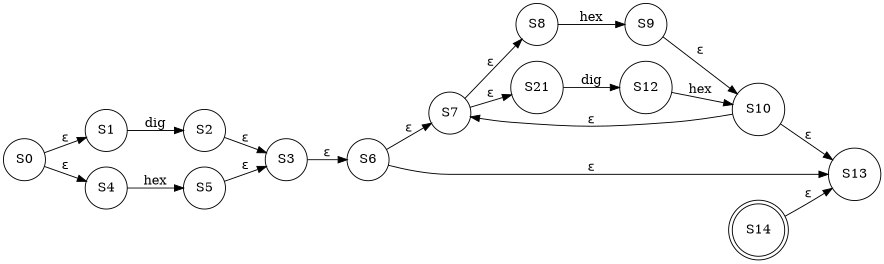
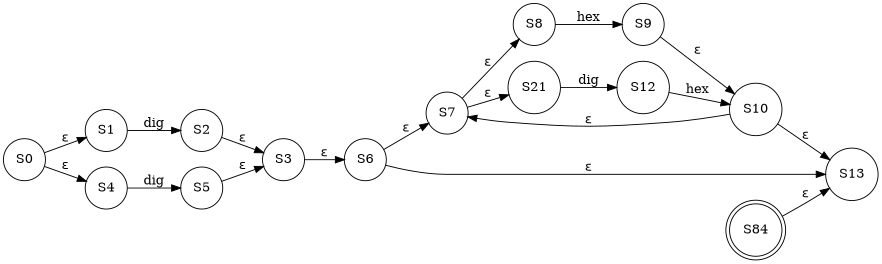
(155, 181) -> (154, 181)
(758, 230) -> (756, 230)
